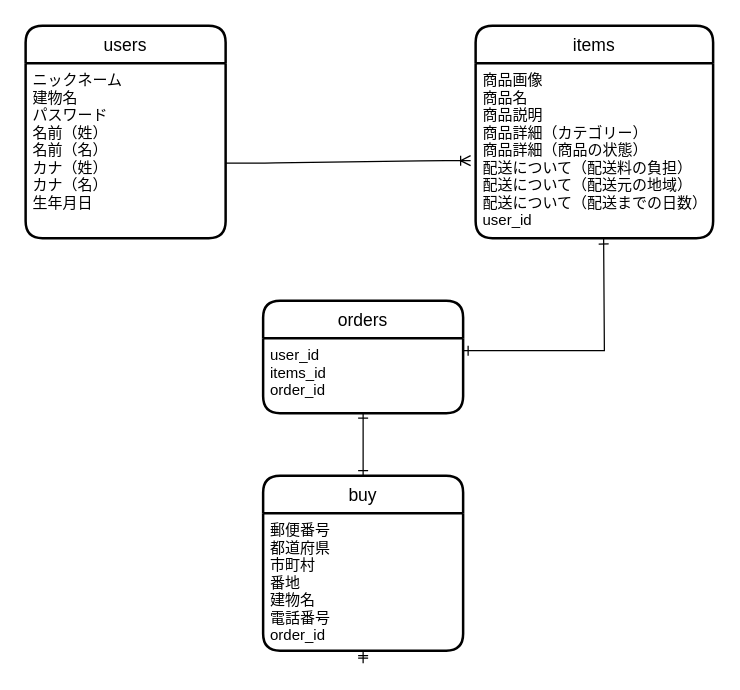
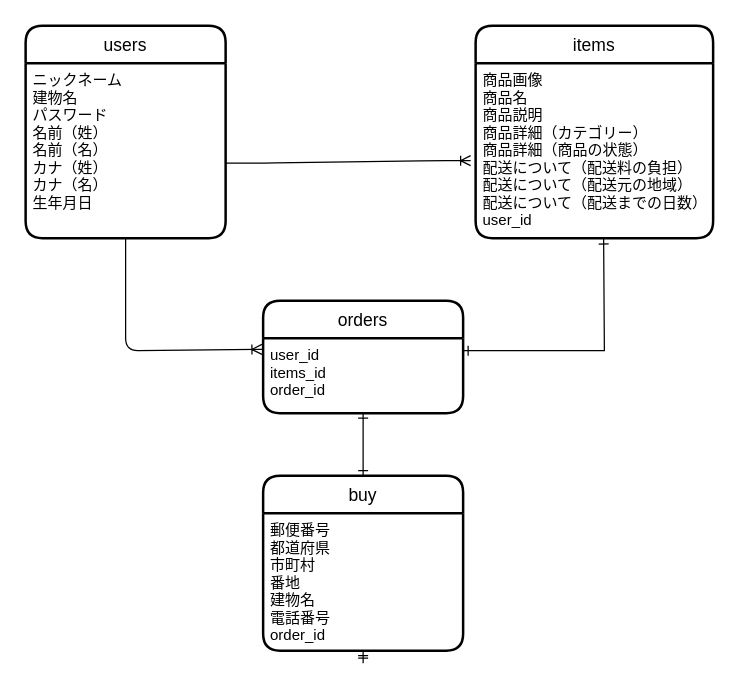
none -> (143, 350)
